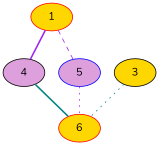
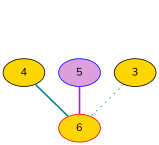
(52, 17) -> none
(24, 73) -> (24, 73)
(80, 100) -> (80, 100)
